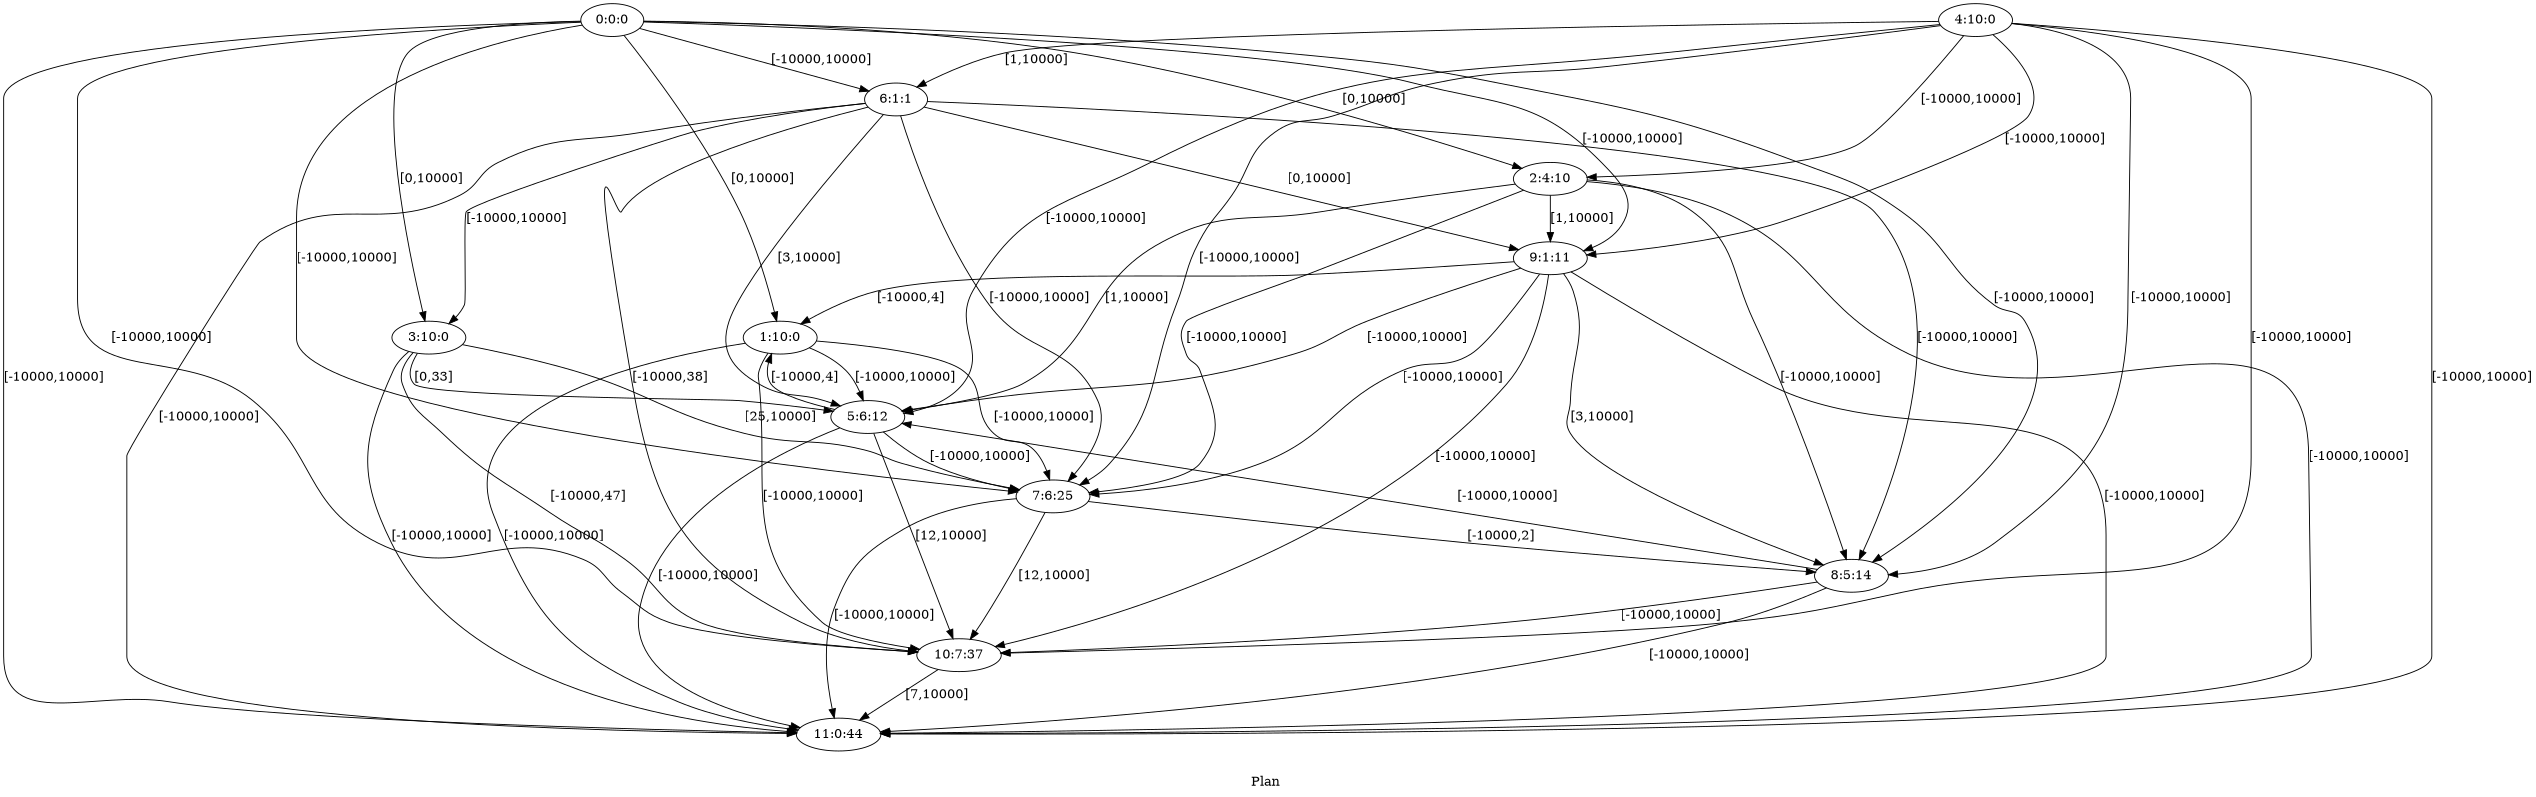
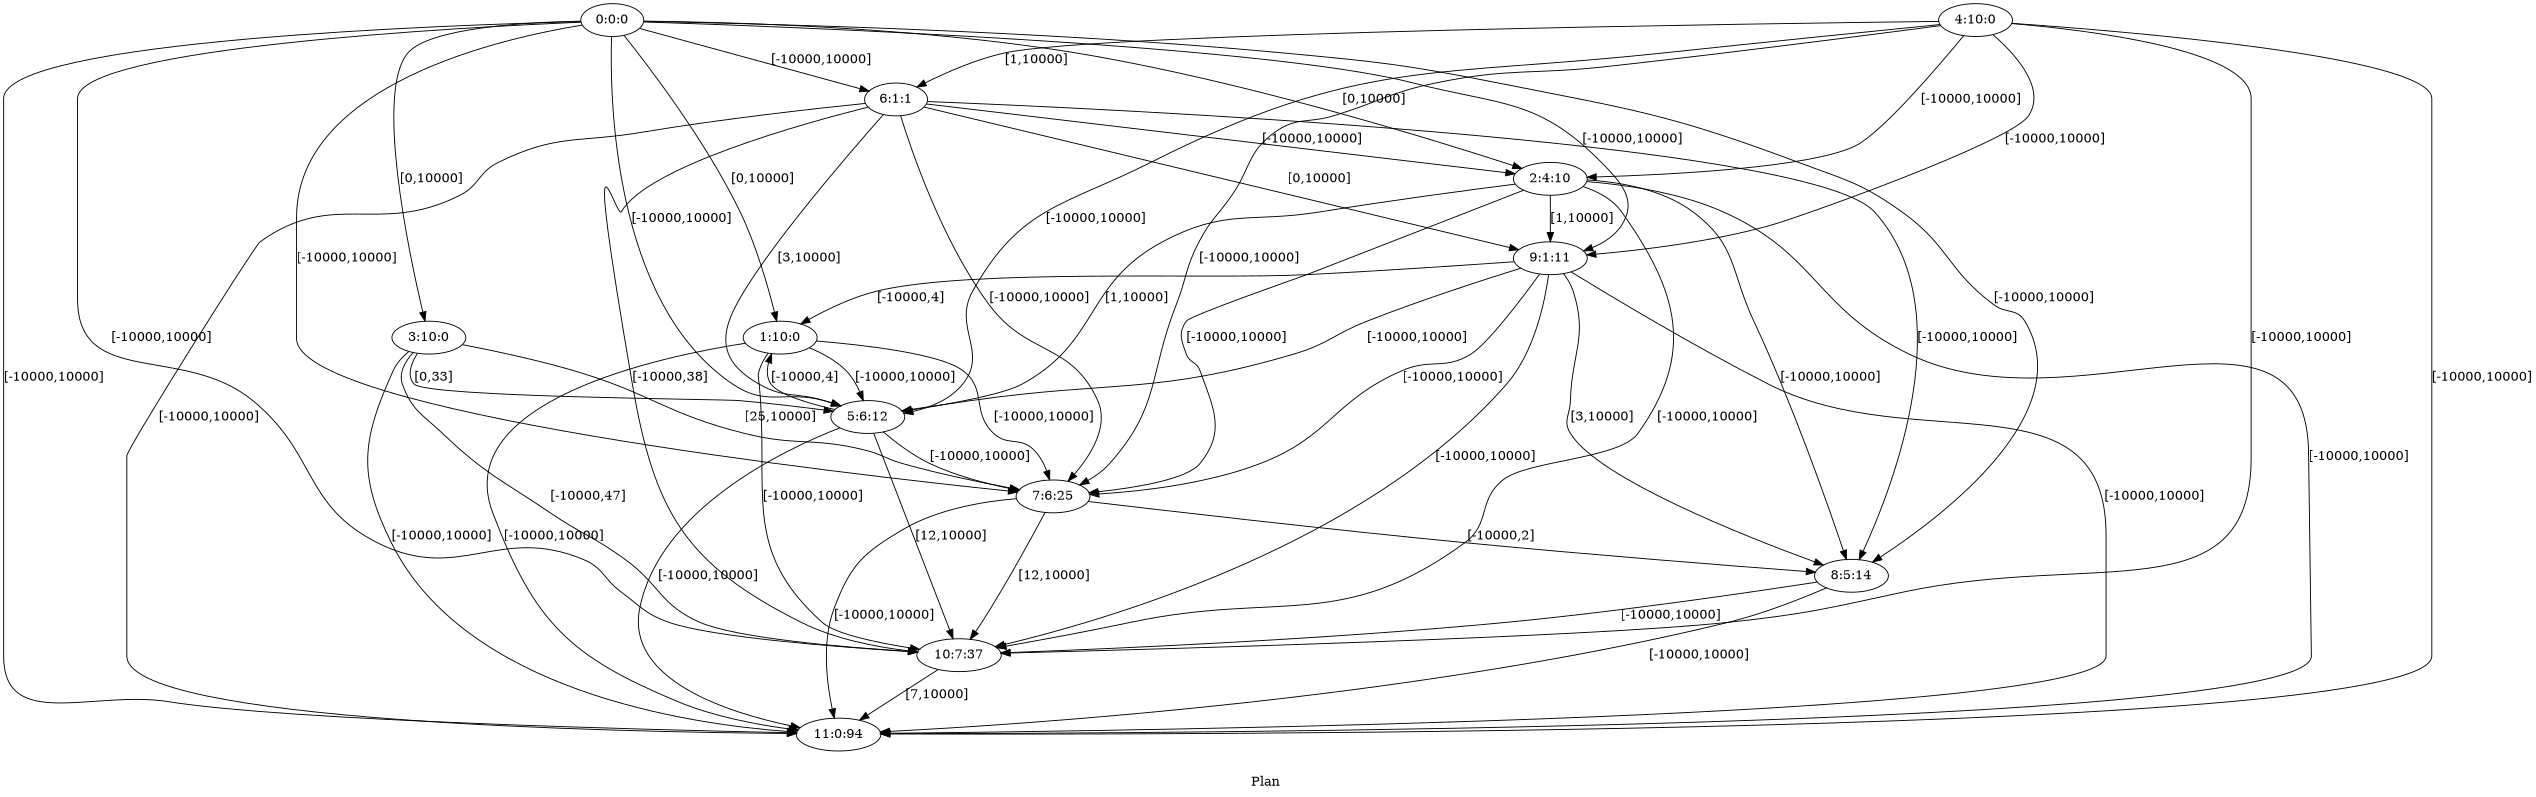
(610, 158) -> (1216, 138)
(2127, 320) -> none
(1387, 501) -> (650, 274)
none -> (1476, 531)
(839, 735) -> (839, 735)
